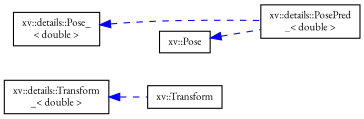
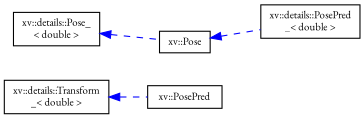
(186, 21) -> (135, 37)
(185, 97) -> (185, 97)
